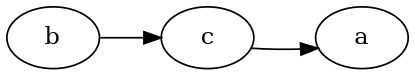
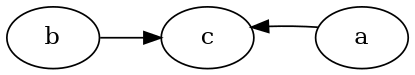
(276, 49) -> (293, 26)
